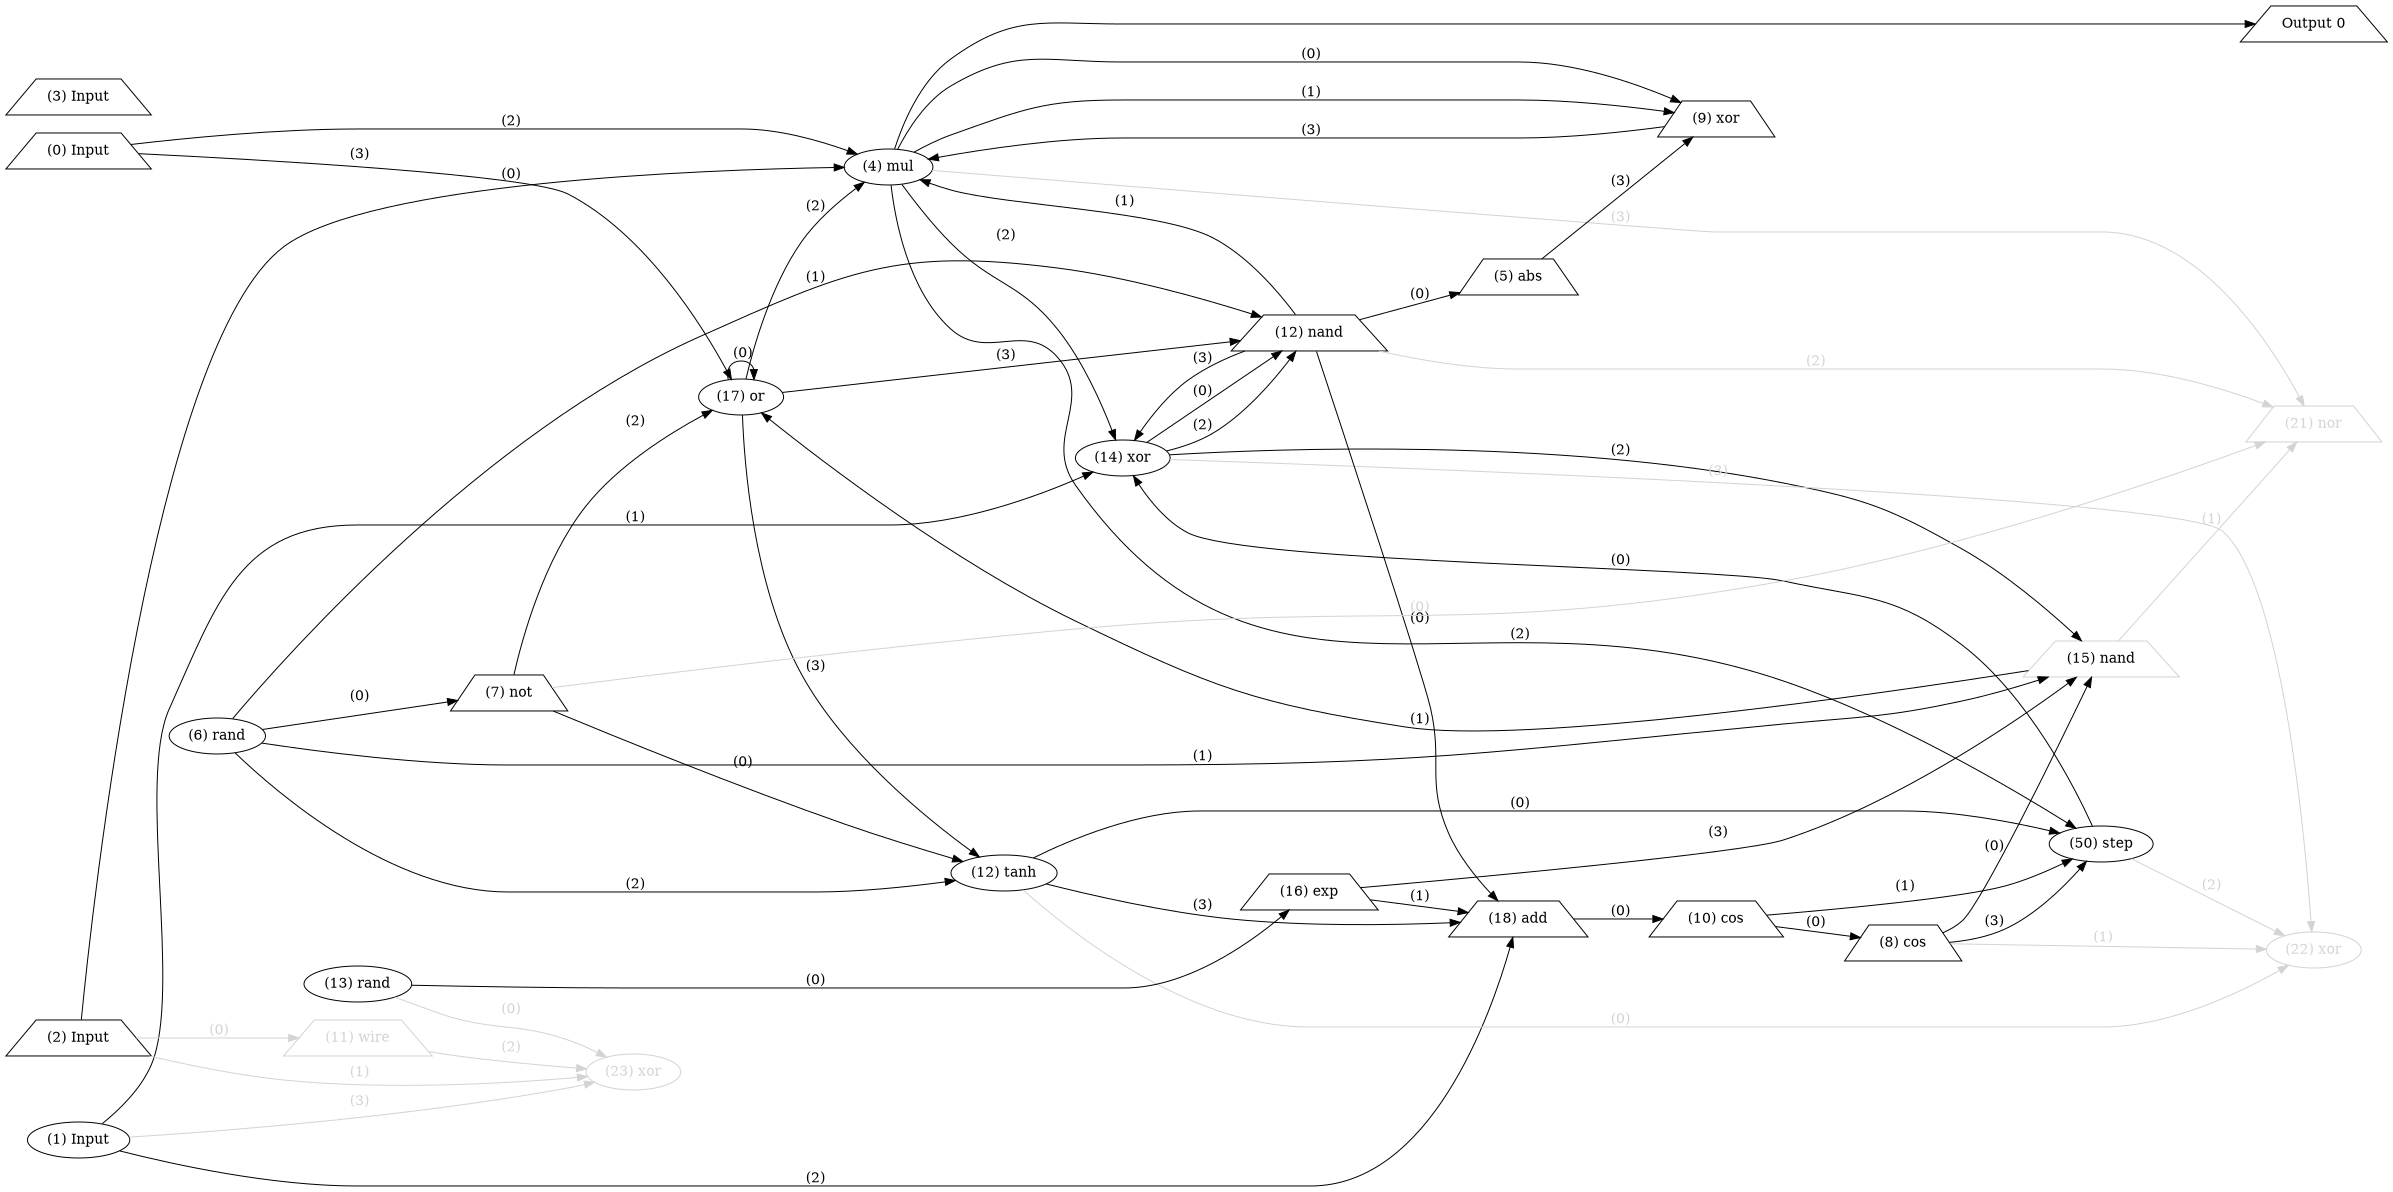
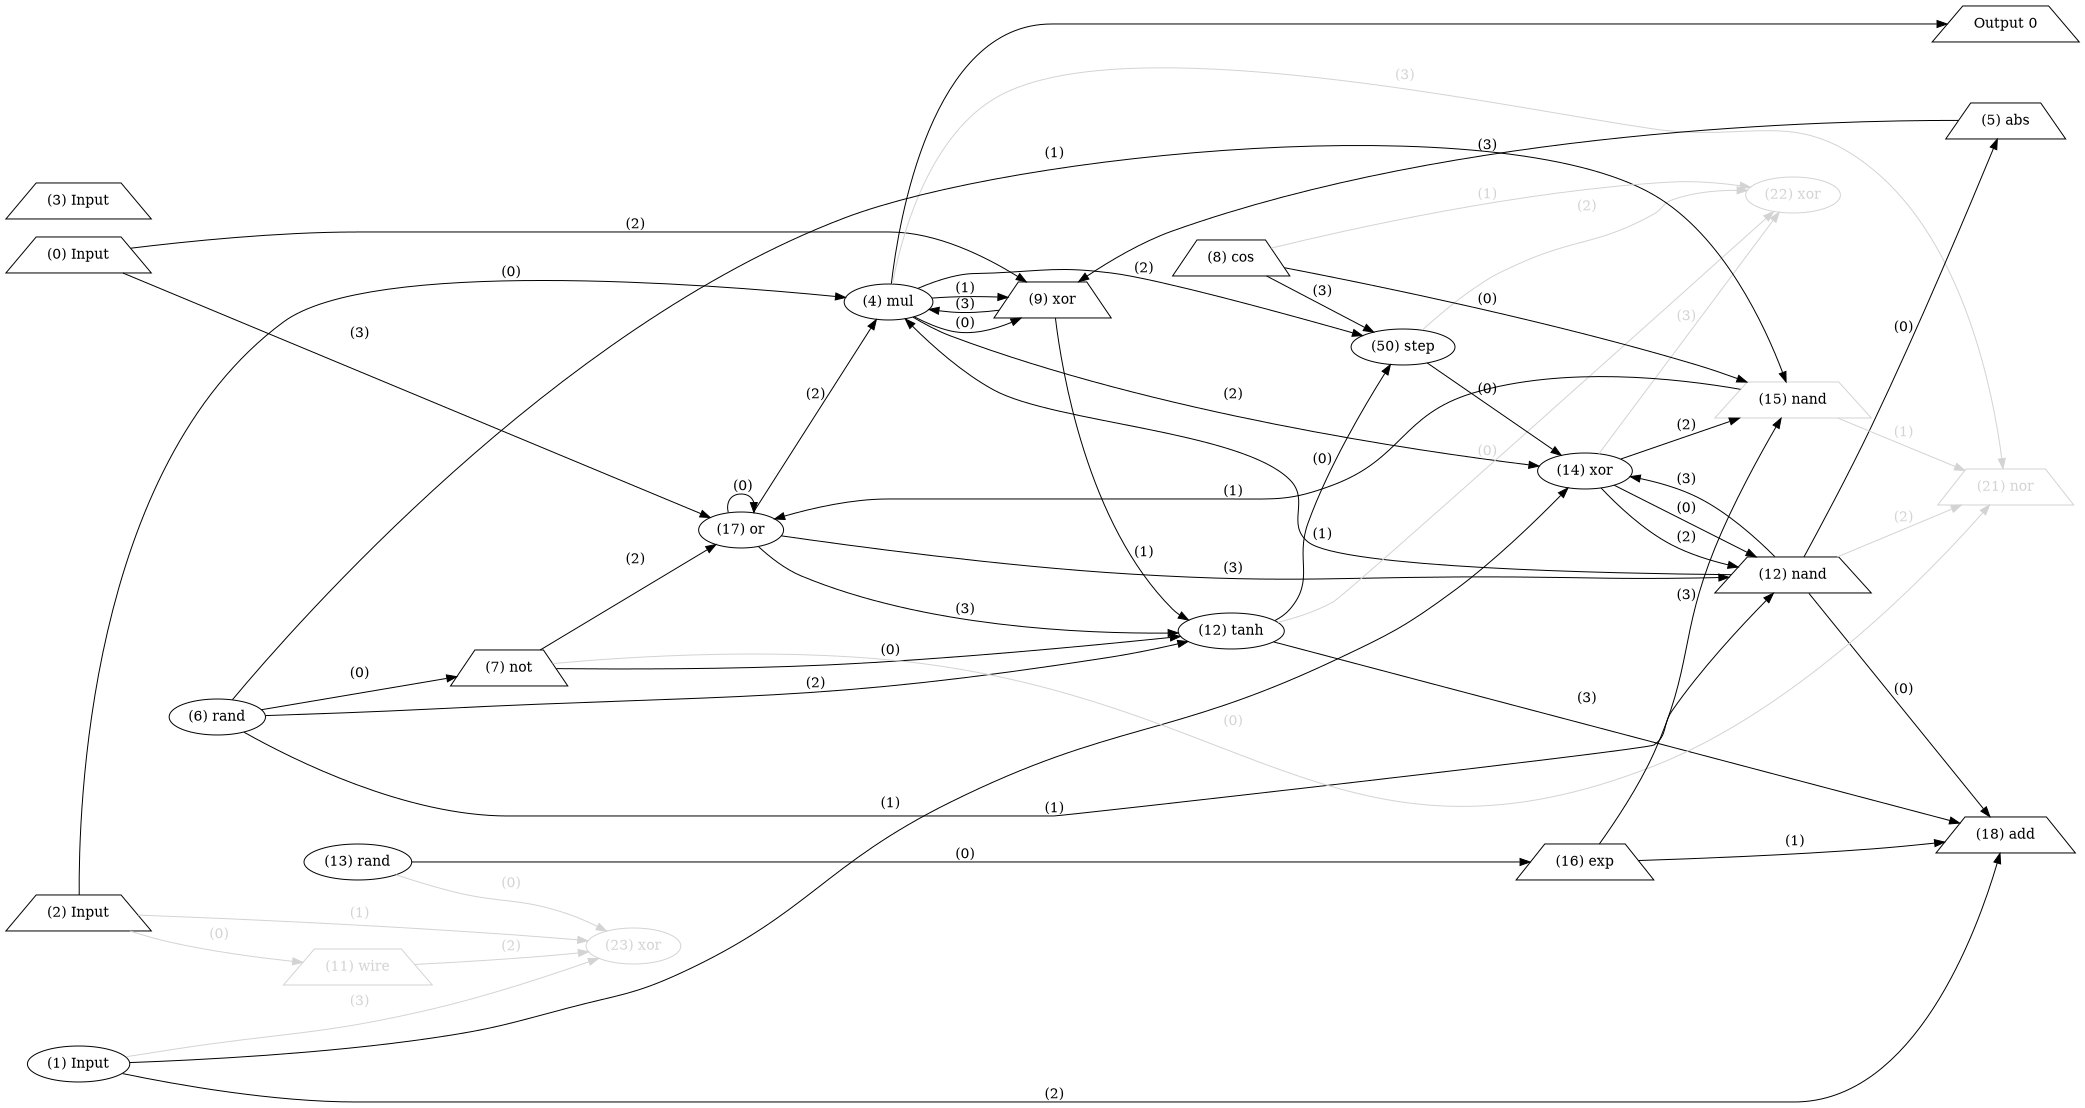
(490, 129) -> (578, 232)
none -> (1094, 477)
(1716, 919) -> none
